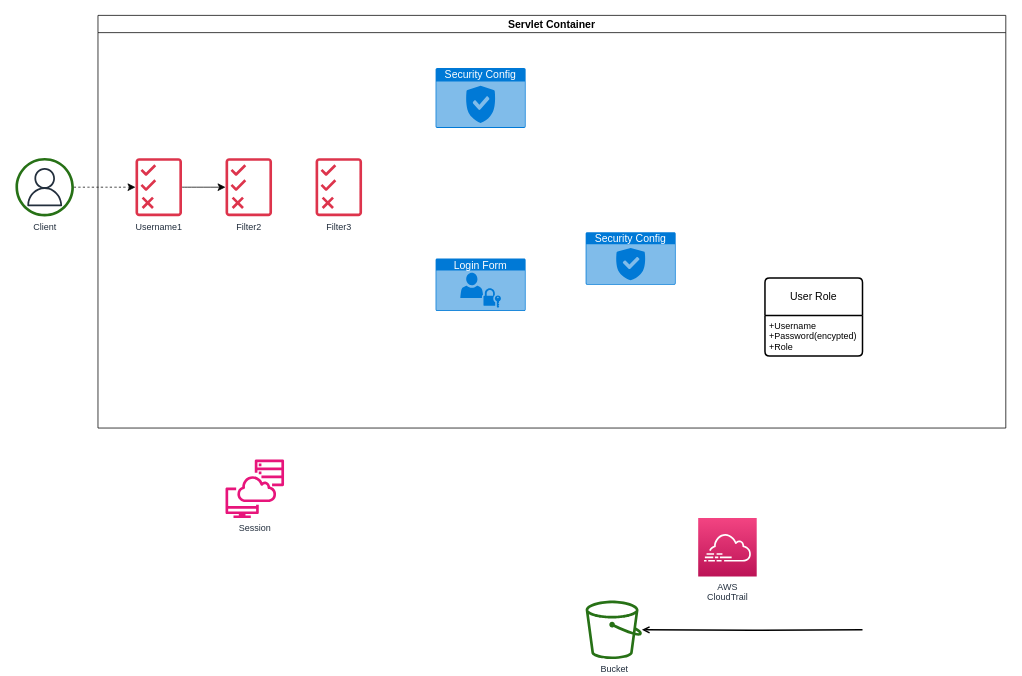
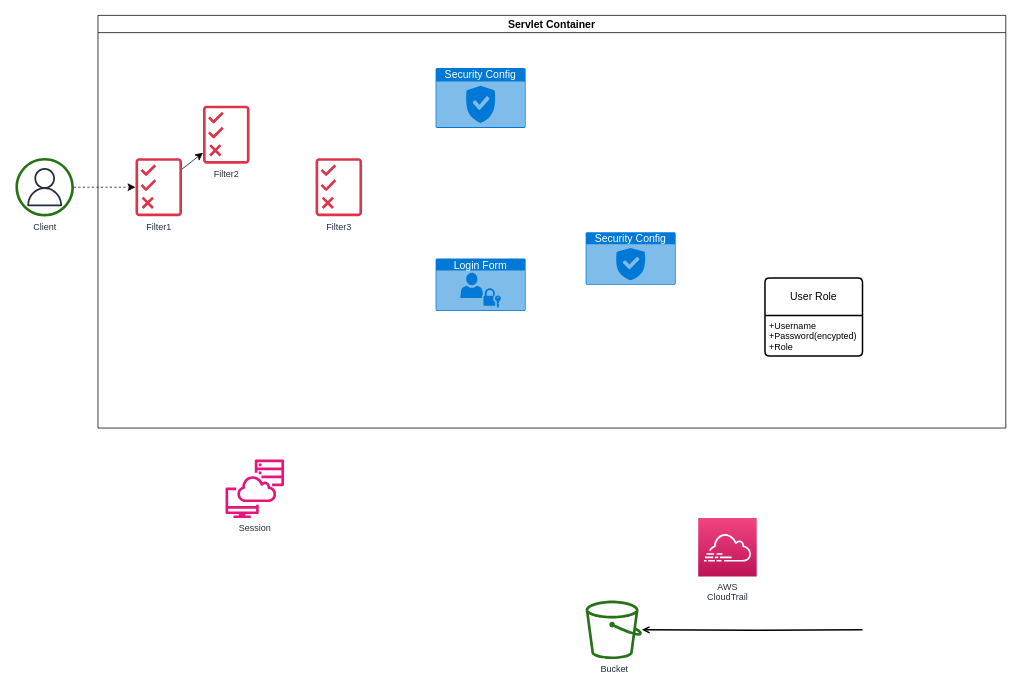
(249, 187) -> (226, 135)
(159, 227) -> (159, 227)
